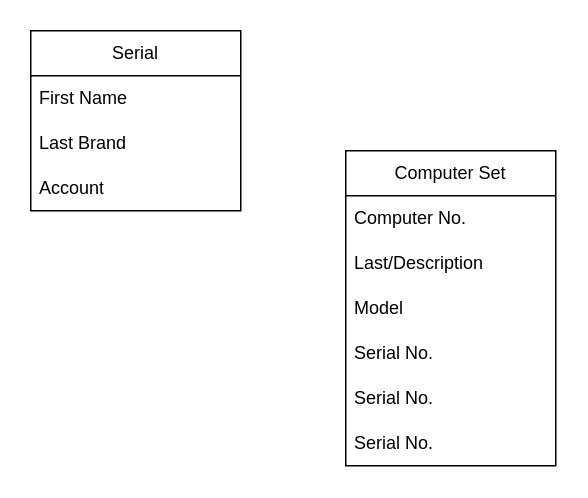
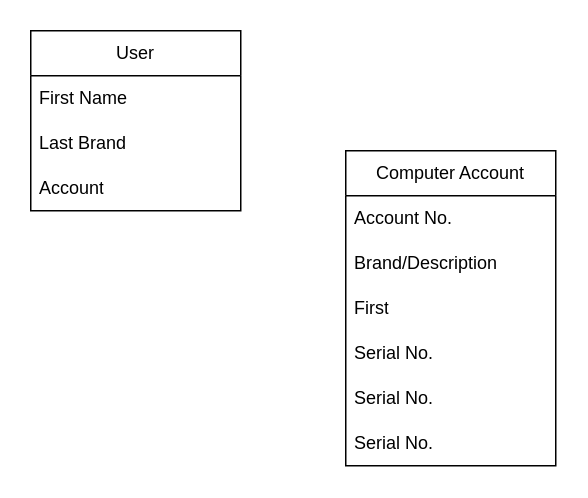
(136, 53) -> (136, 53)
(451, 173) -> (451, 173)
(411, 218) -> (406, 218)
(431, 263) -> (436, 263)
(378, 308) -> (378, 308)
